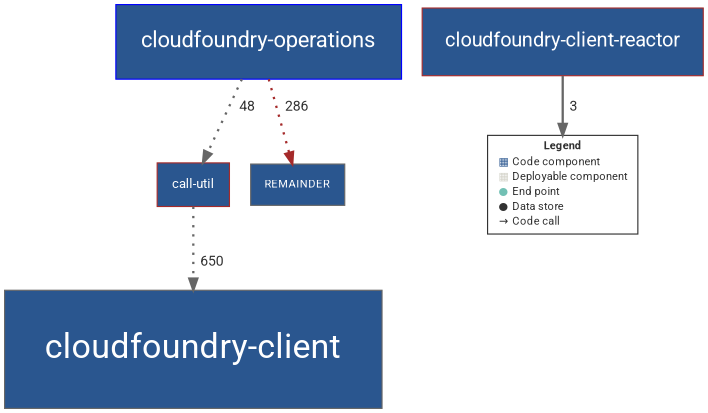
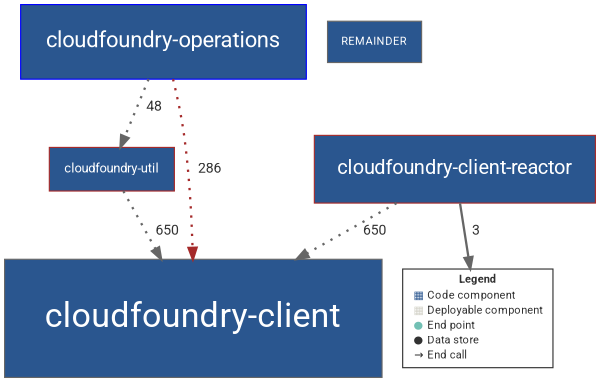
(279, 116) -> (187, 163)
(193, 185) -> (112, 169)
(536, 221) -> (447, 355)
none -> (352, 228)
